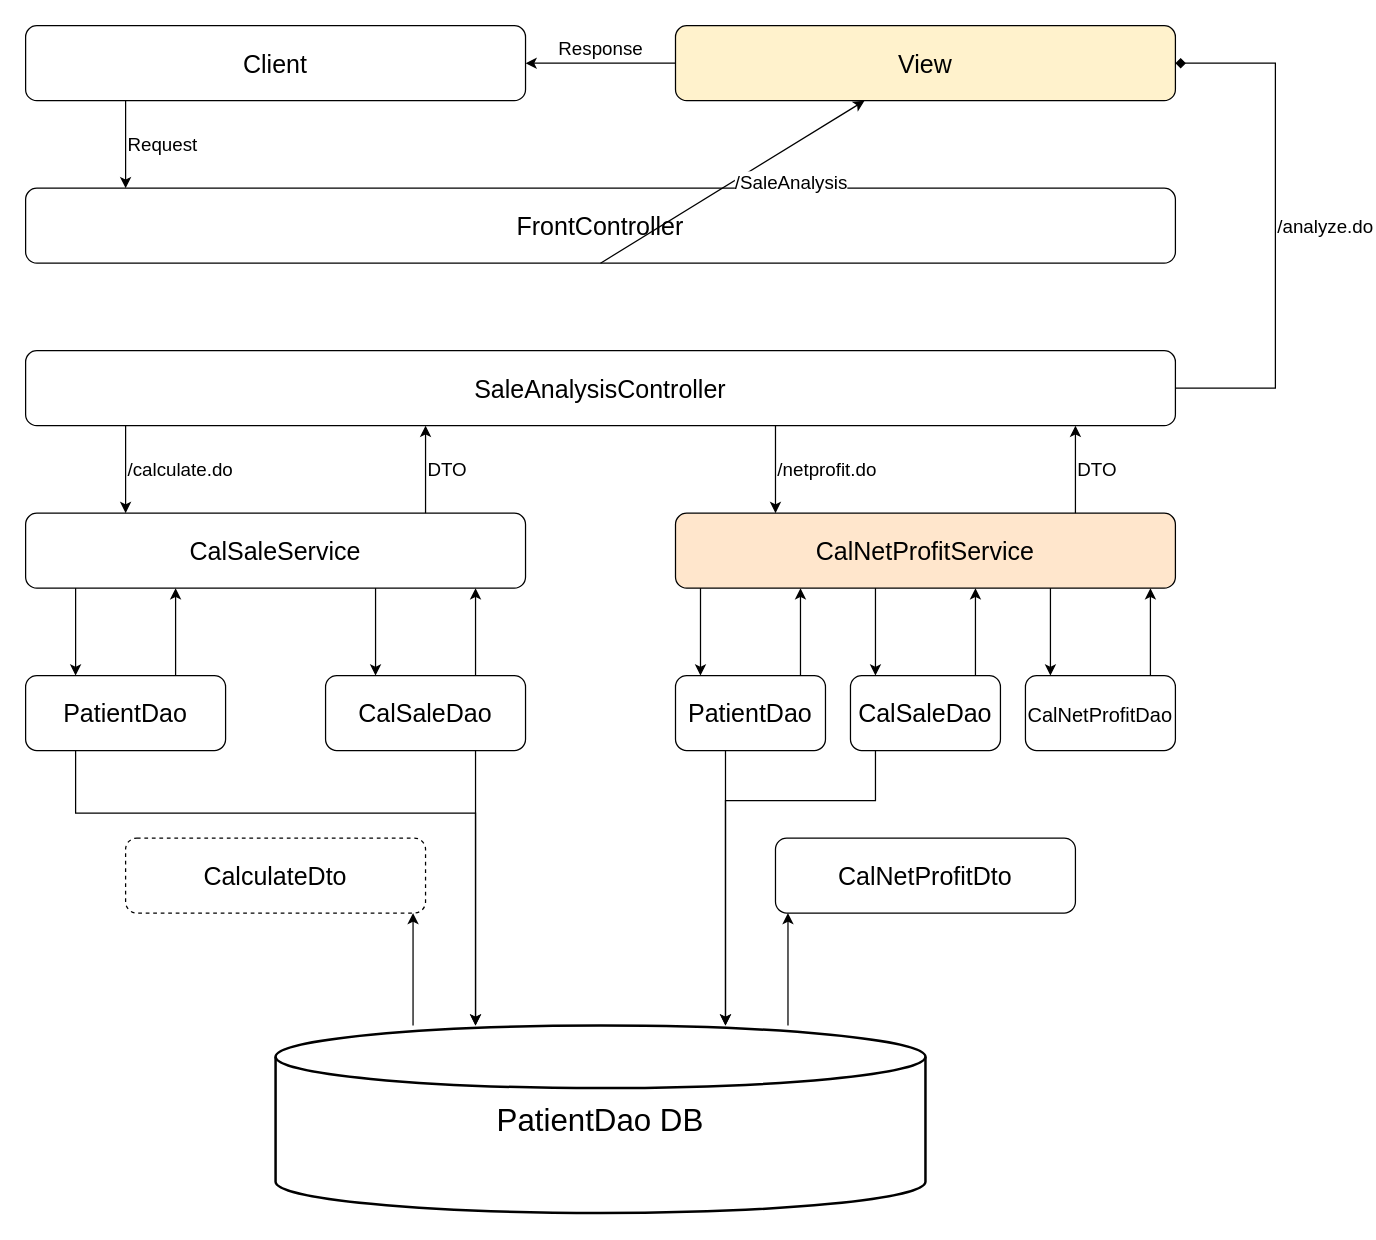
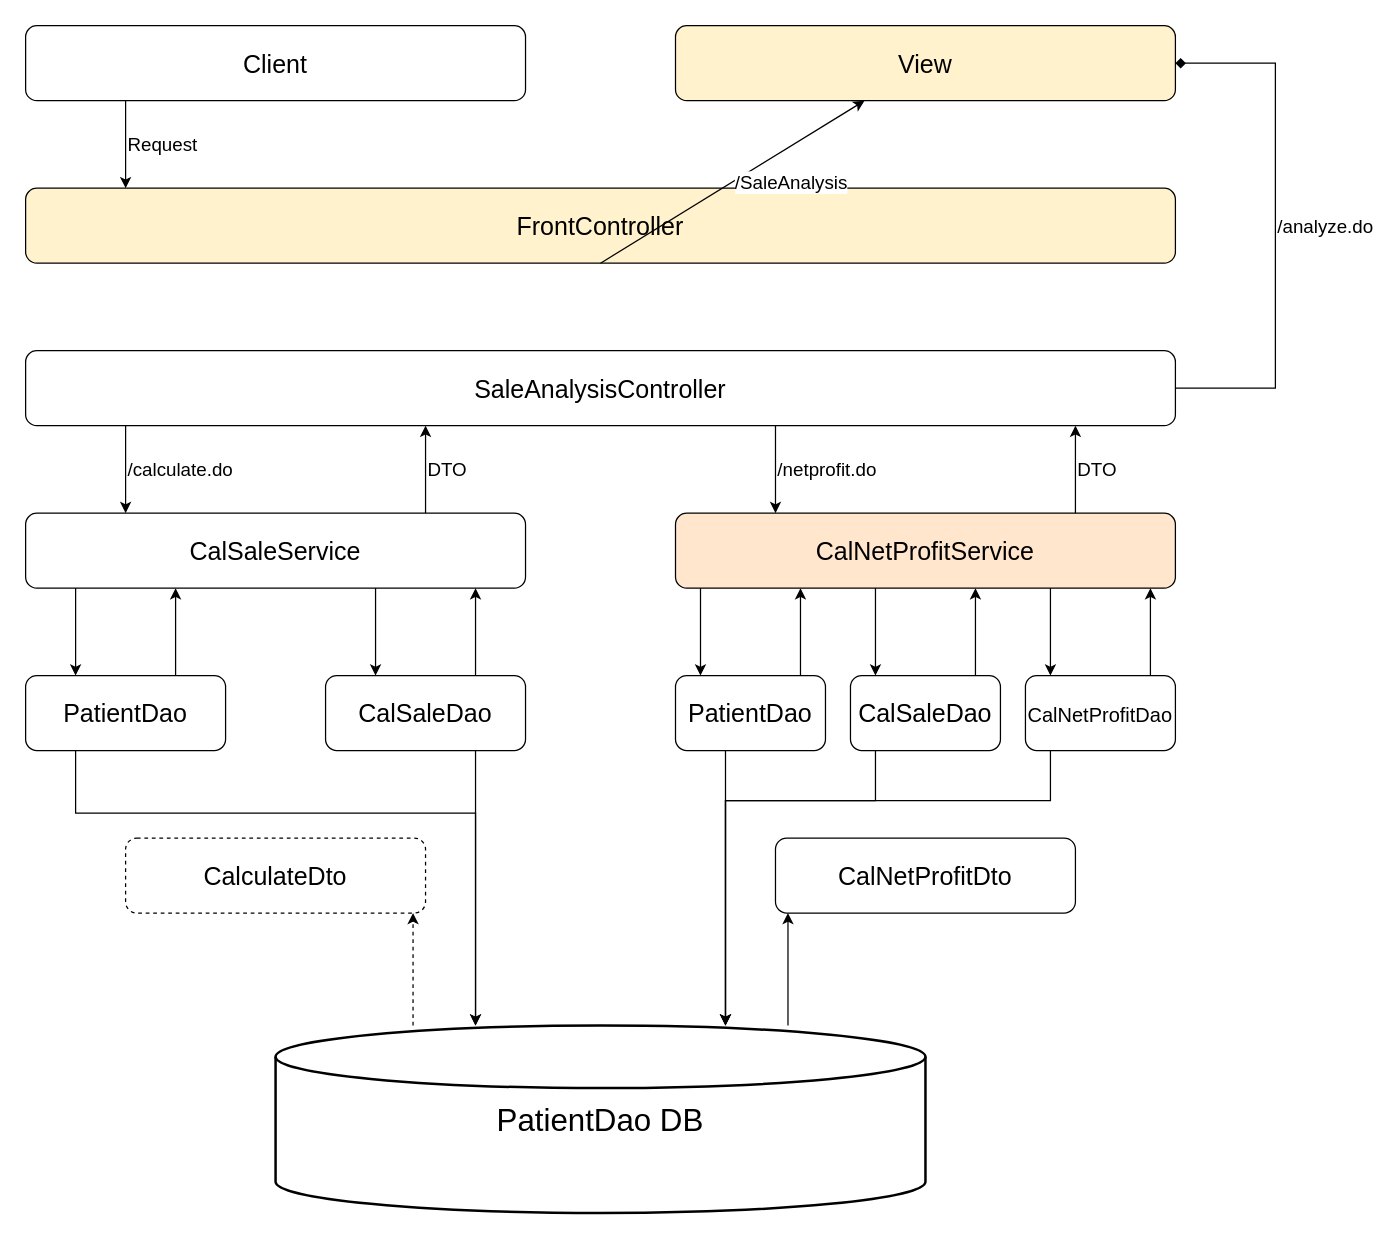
(605, 63) -> none
(601, 226) -> (601, 226)
none -> (989, 801)
(413, 972) -> (413, 972)
